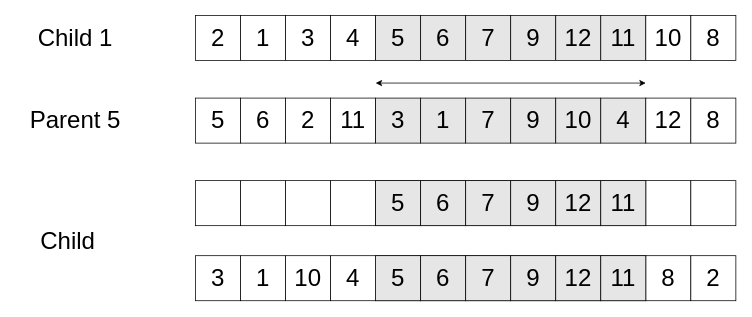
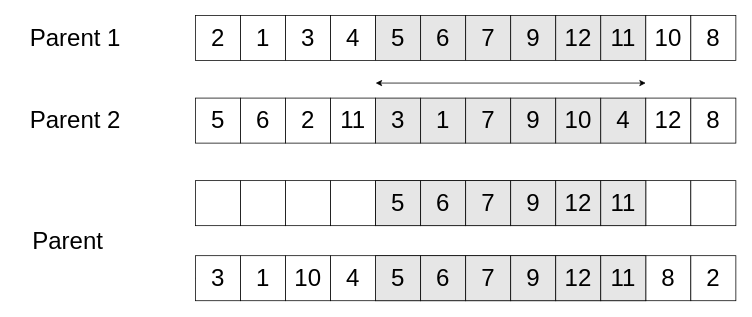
(75, 38) -> (75, 38)
(75, 120) -> (75, 120)
(68, 240) -> (68, 240)
